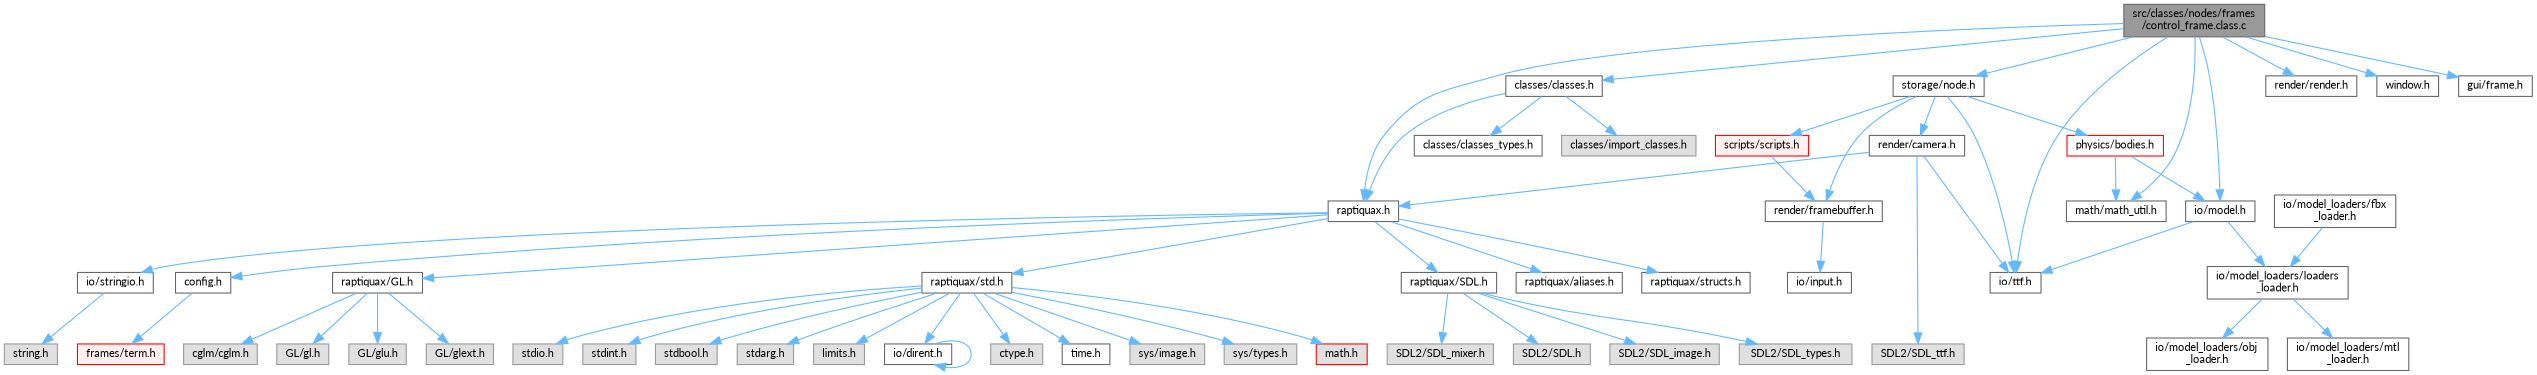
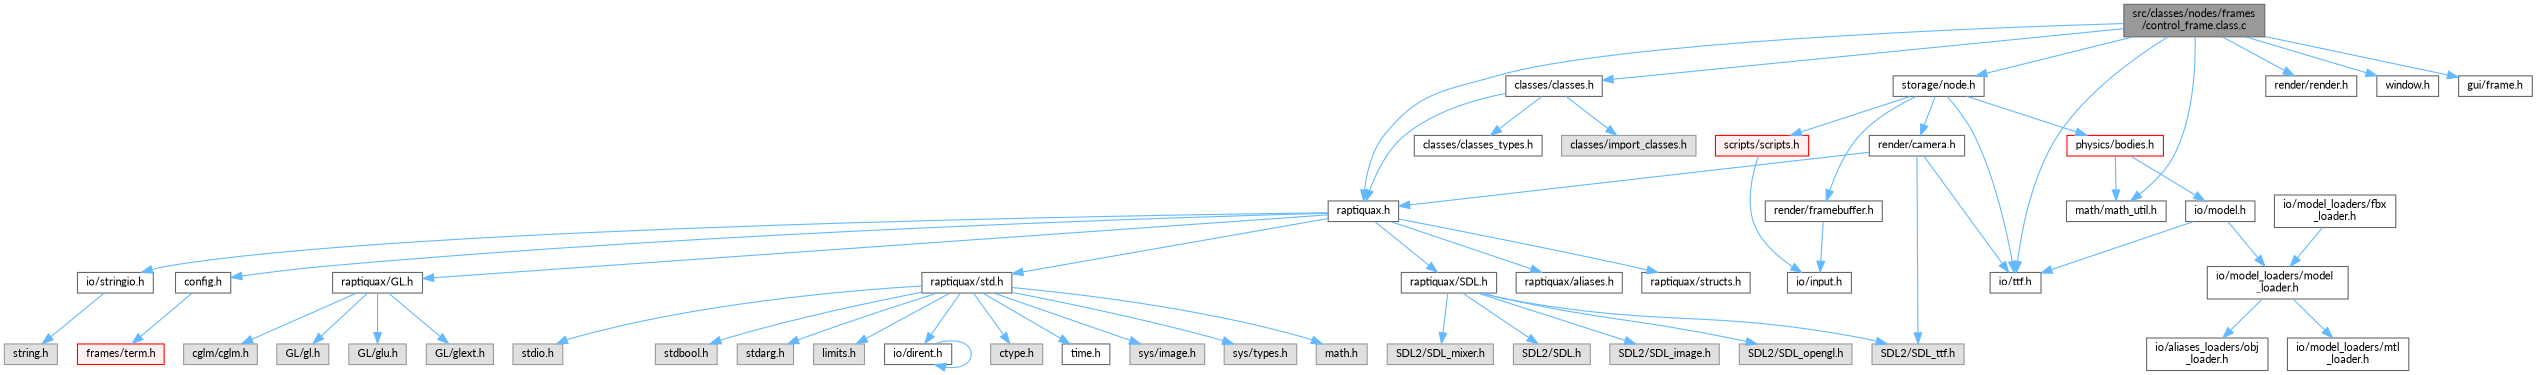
(2215, 113) -> none
(1789, 175) -> (1752, 219)
(2278, 283) -> (2278, 283)
none -> (1678, 318)
(609, 354) -> none
(1342, 354) -> (1342, 354)
(1796, 354) -> (1796, 354)
(2207, 354) -> (2207, 354)
